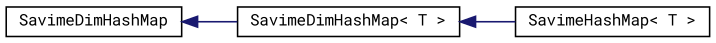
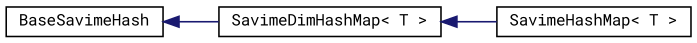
(94, 22) -> (85, 22)
